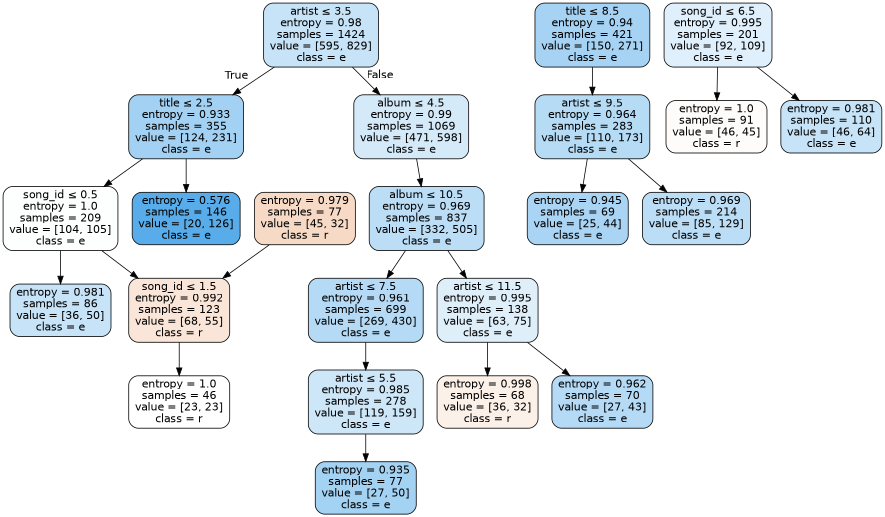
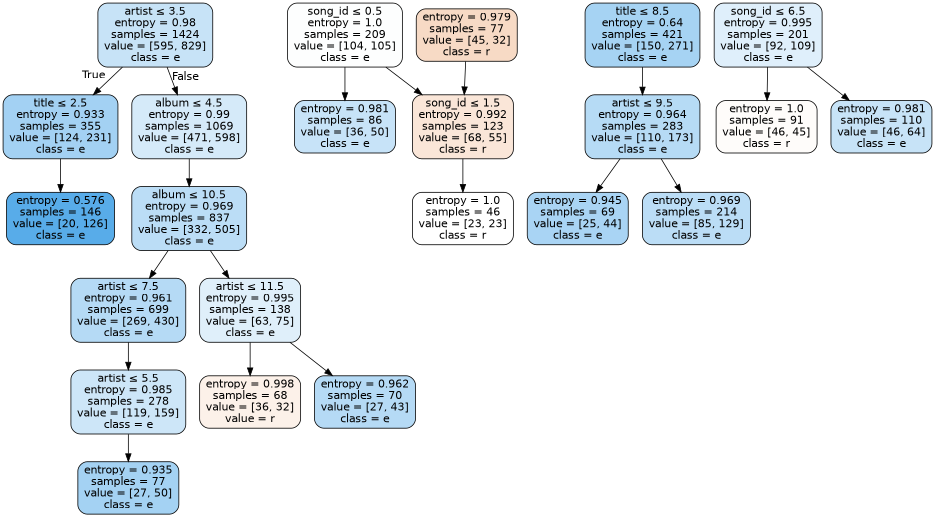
(592, 23) -> (642, 23)
(127, 170) -> none
(488, 419) -> (250, 419)
